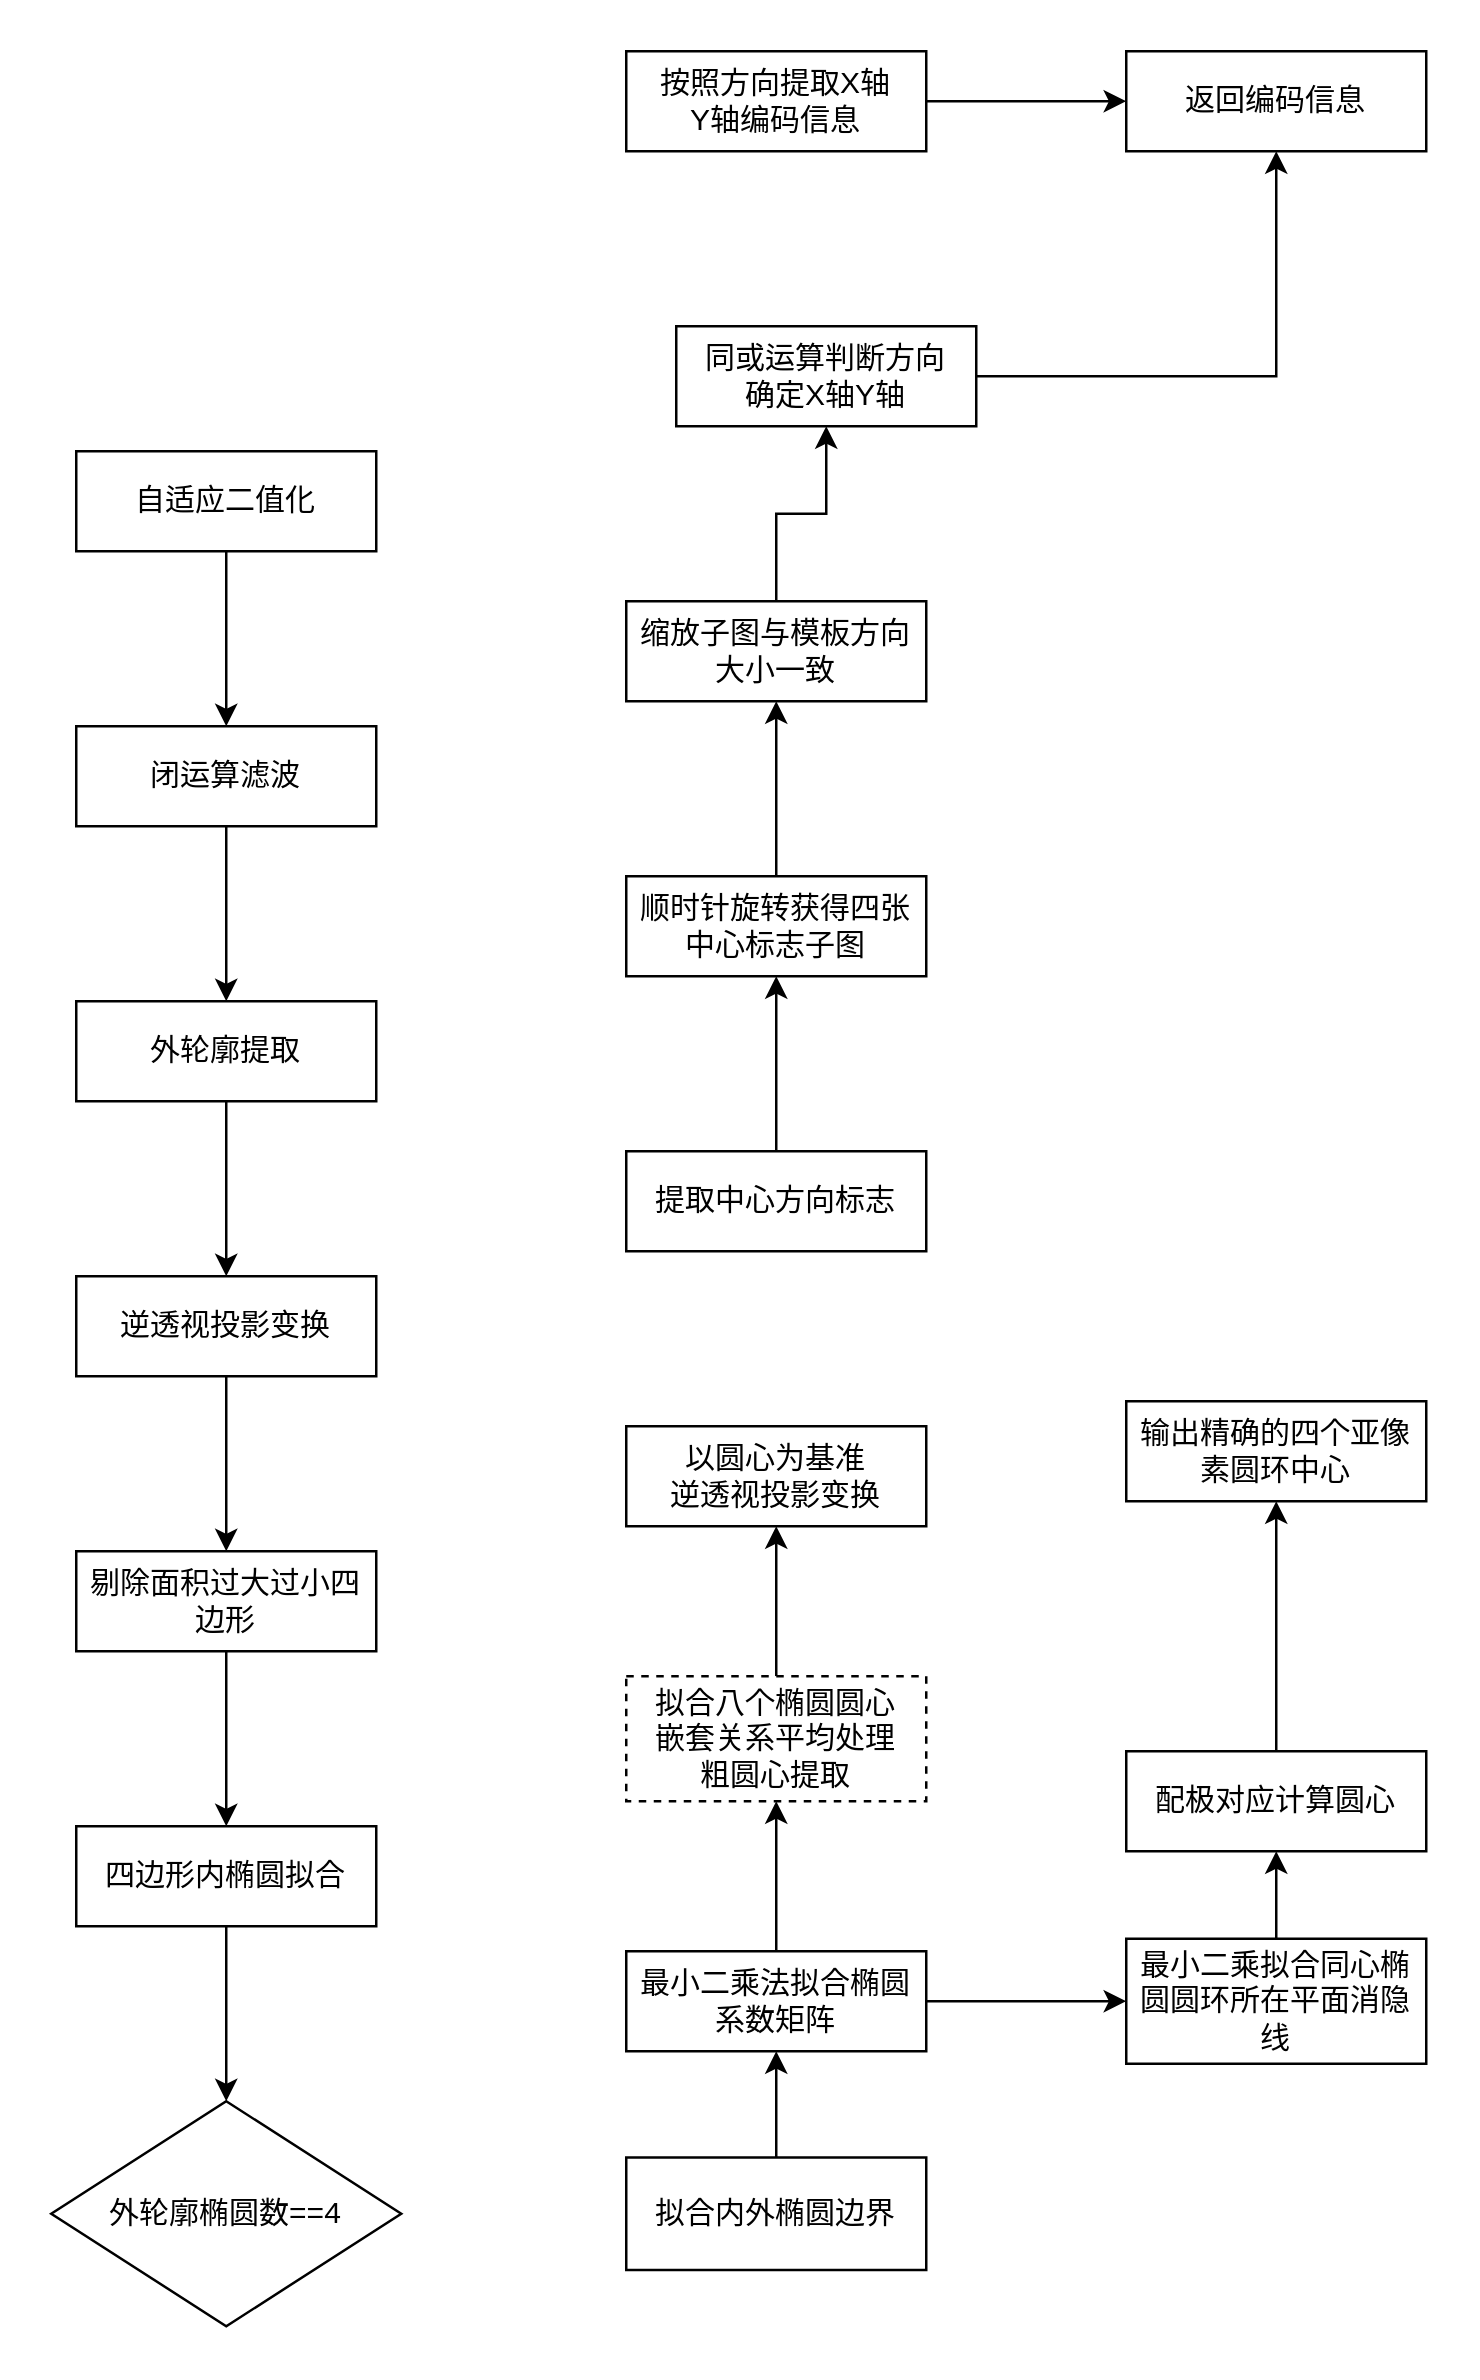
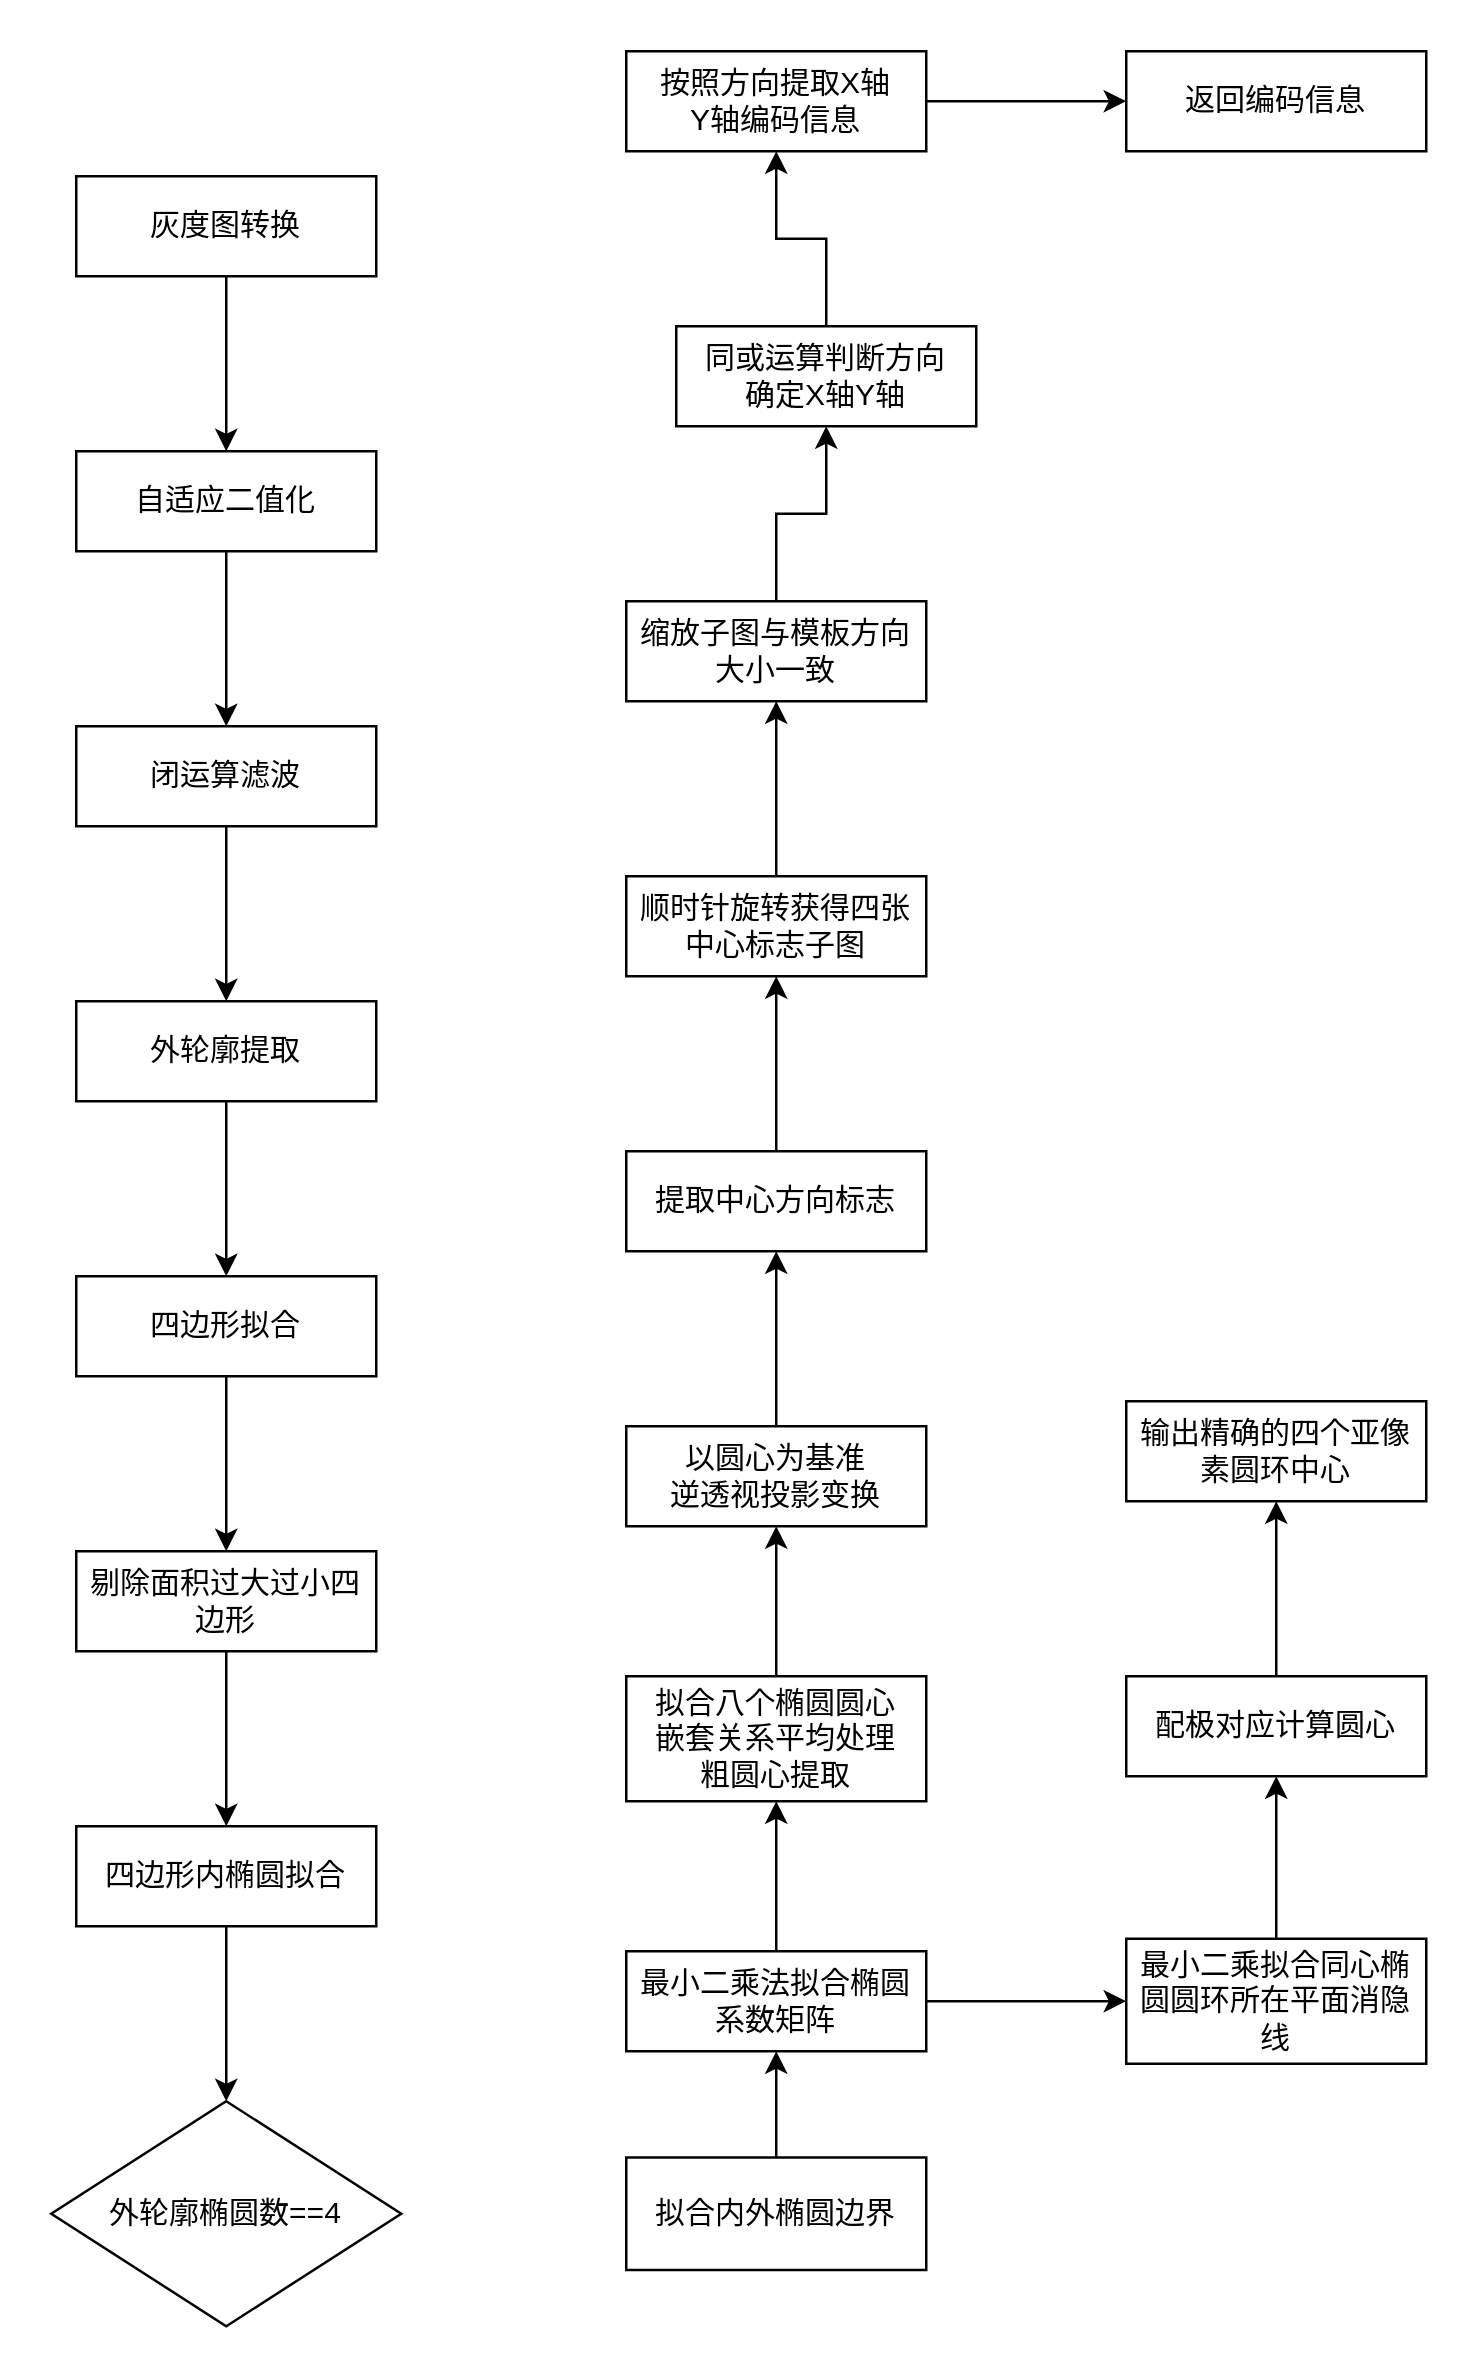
none -> (226, 226)
none -> (226, 355)
(1230, 376) -> (809, 239)
(226, 1326) -> (226, 1326)
none -> (776, 1347)
(776, 1739) -> (776, 1739)
(1276, 1801) -> (1276, 1726)
